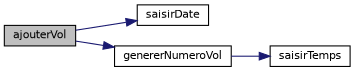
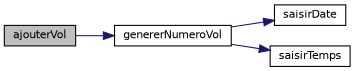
(101, 26) -> (247, 25)
